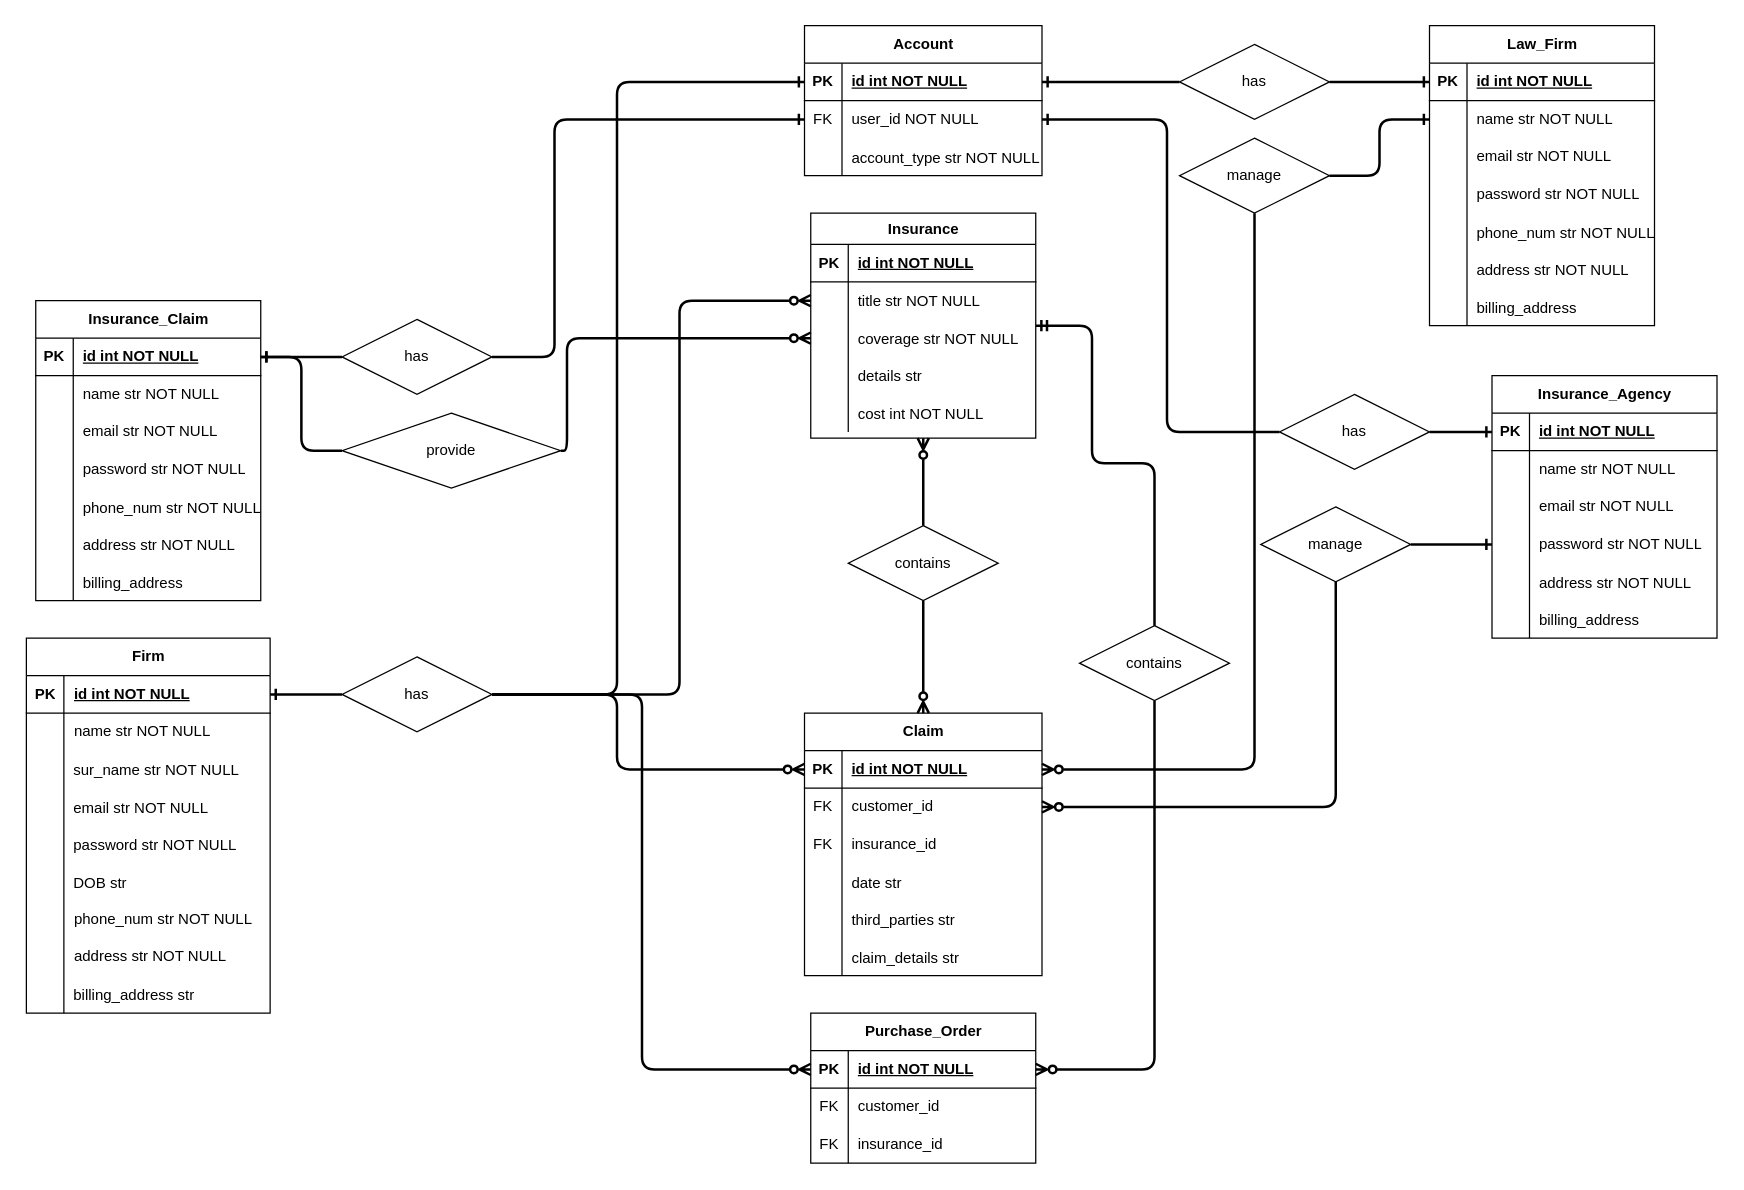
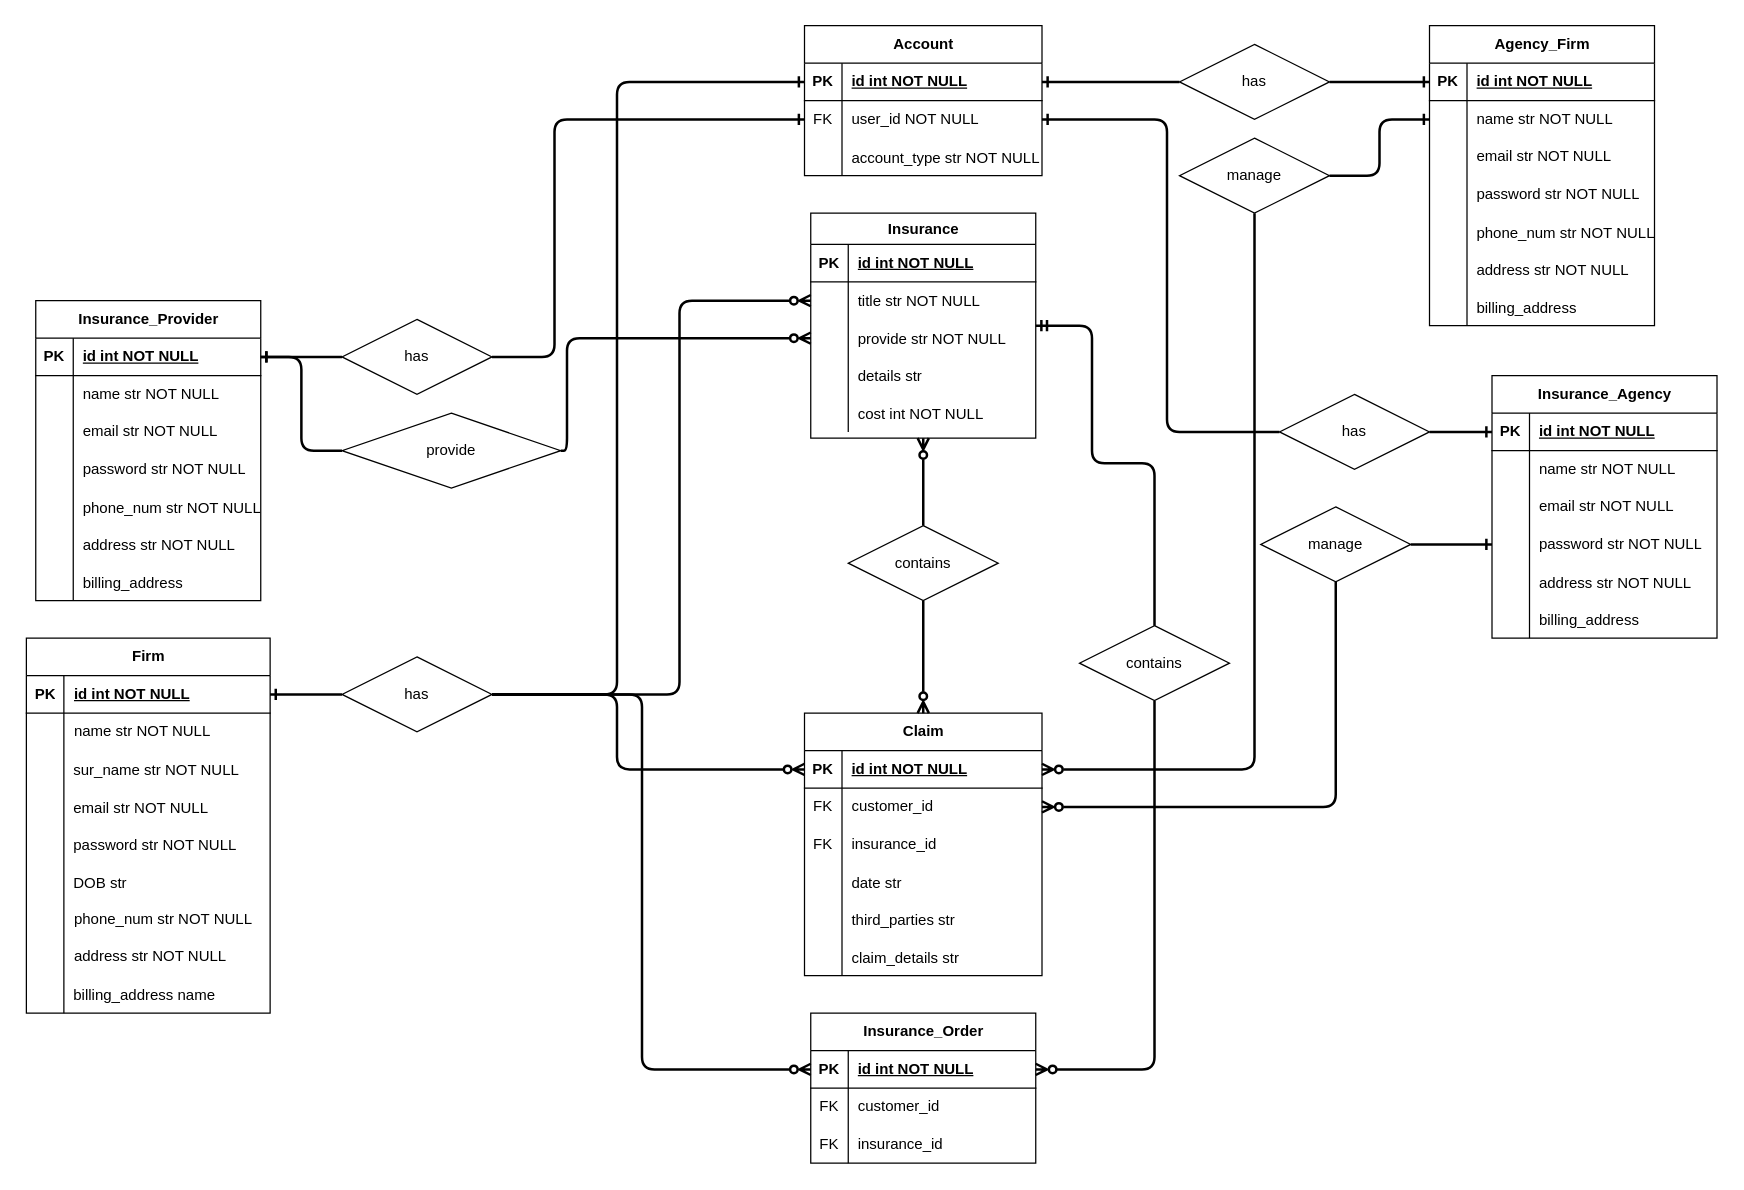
(1543, 44) -> (1543, 44)
(149, 319) -> (149, 319)
(940, 339) -> (934, 339)
(143, 995) -> (147, 995)
(924, 1032) -> (924, 1032)
